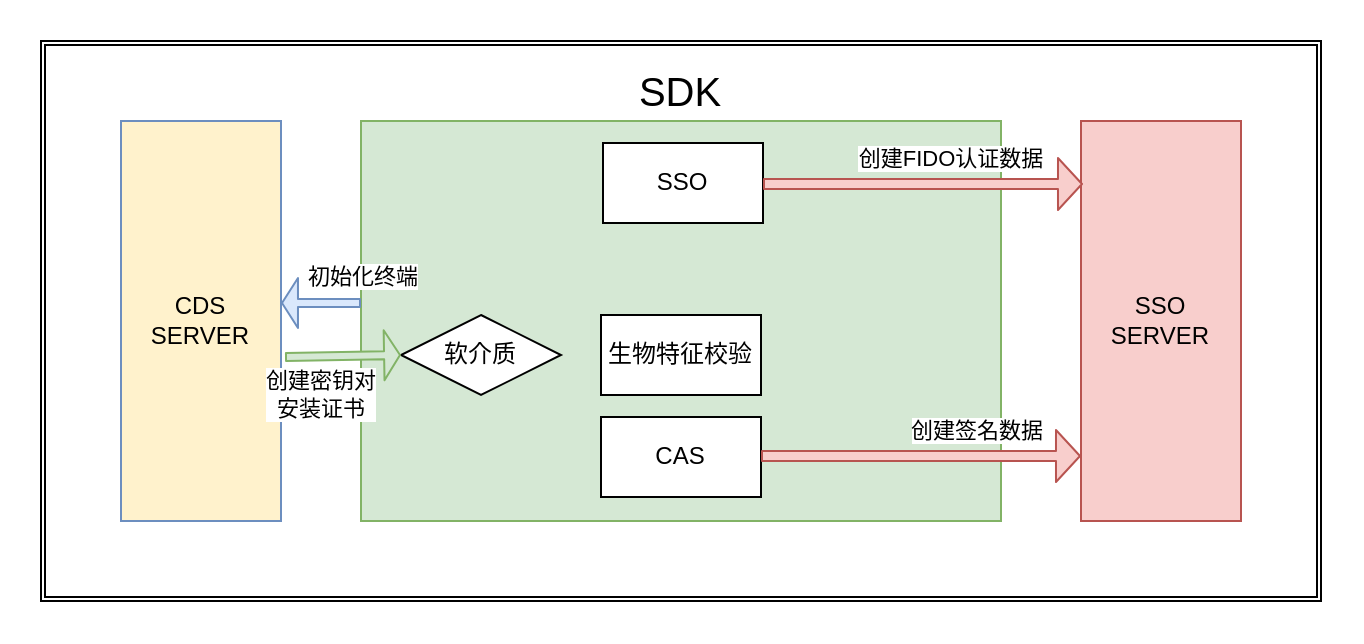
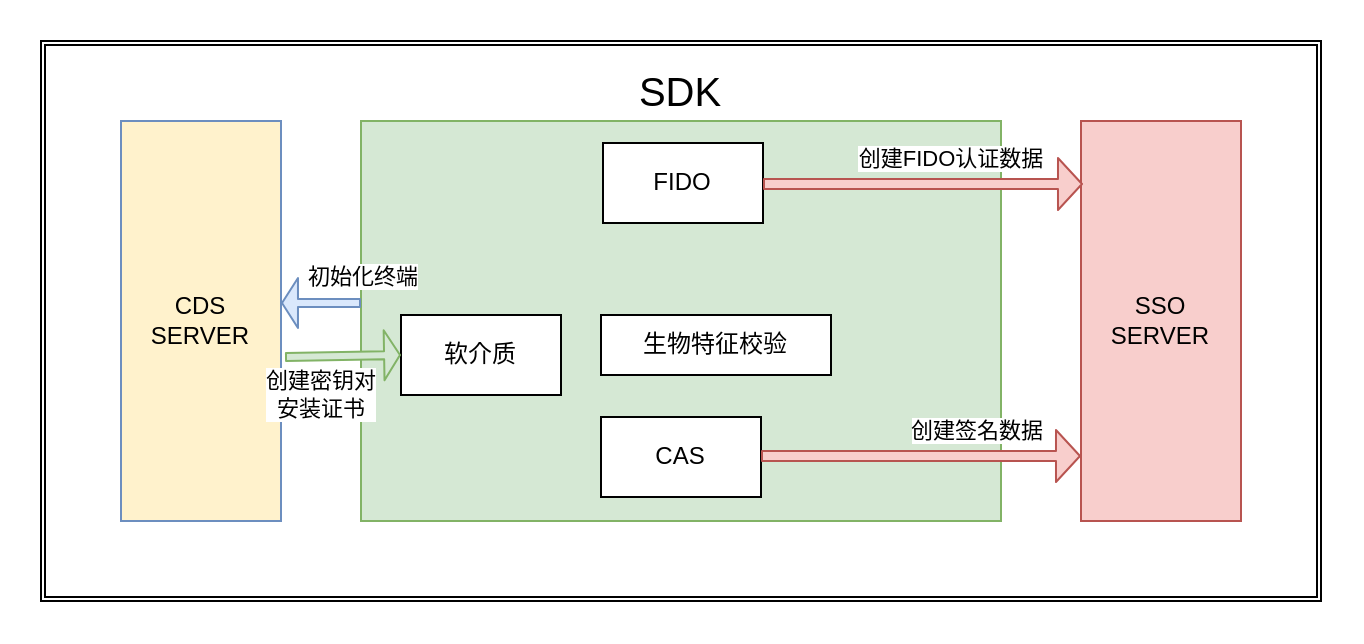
(683, 183) -> (683, 183)
(481, 355) -> (481, 355)
(681, 355) -> (716, 345)
